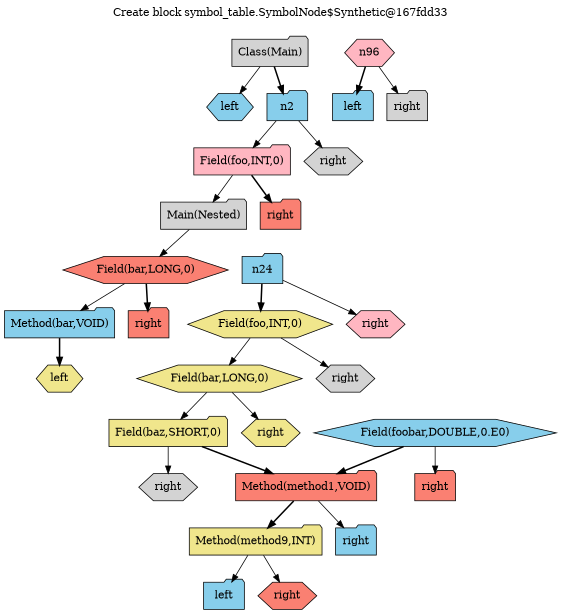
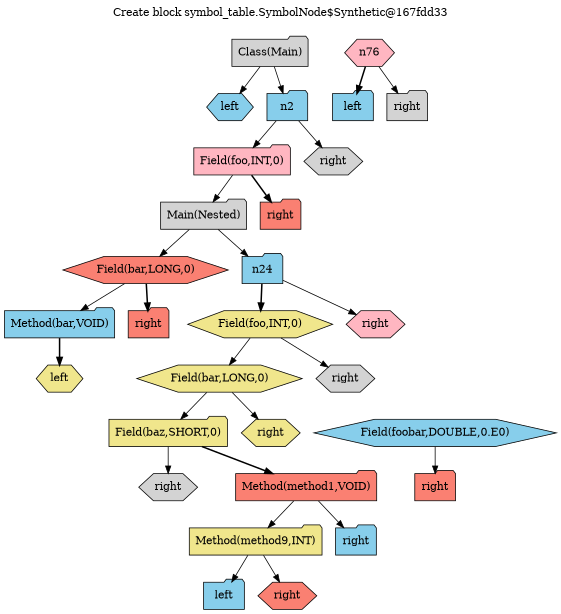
(370, 53) -> (370, 53)
(277, 76) -> (277, 76)
none -> (230, 240)
(374, 459) -> none
(284, 512) -> (284, 512)
